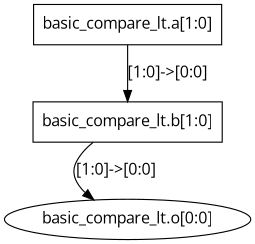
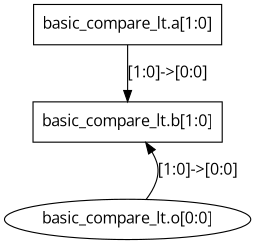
(75, 166) -> (157, 176)
